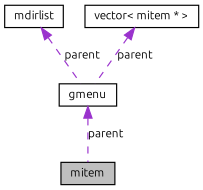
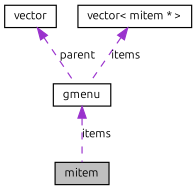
(34, 16) -> (30, 16)
(135, 56) -> (126, 56)
(106, 134) -> (97, 134)
